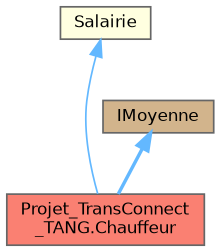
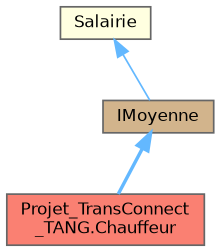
(86, 125) -> (136, 77)
